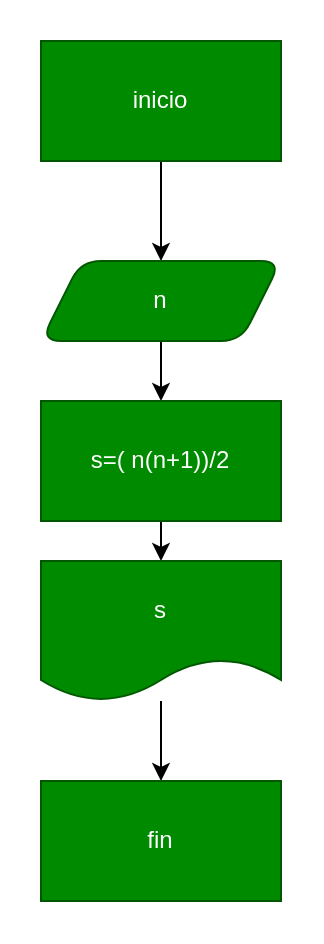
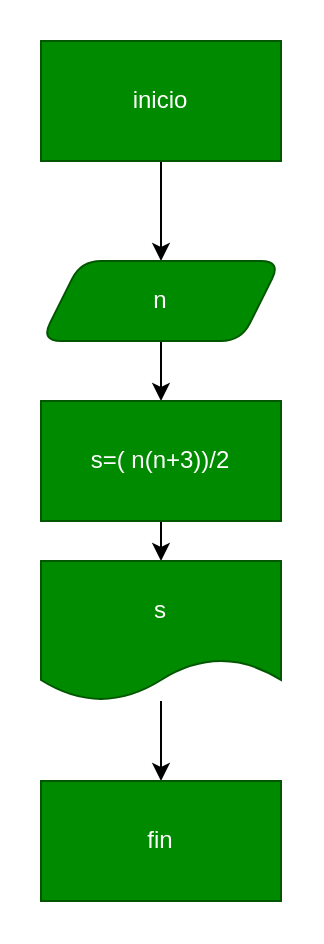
(161, 461) -> (161, 461)
